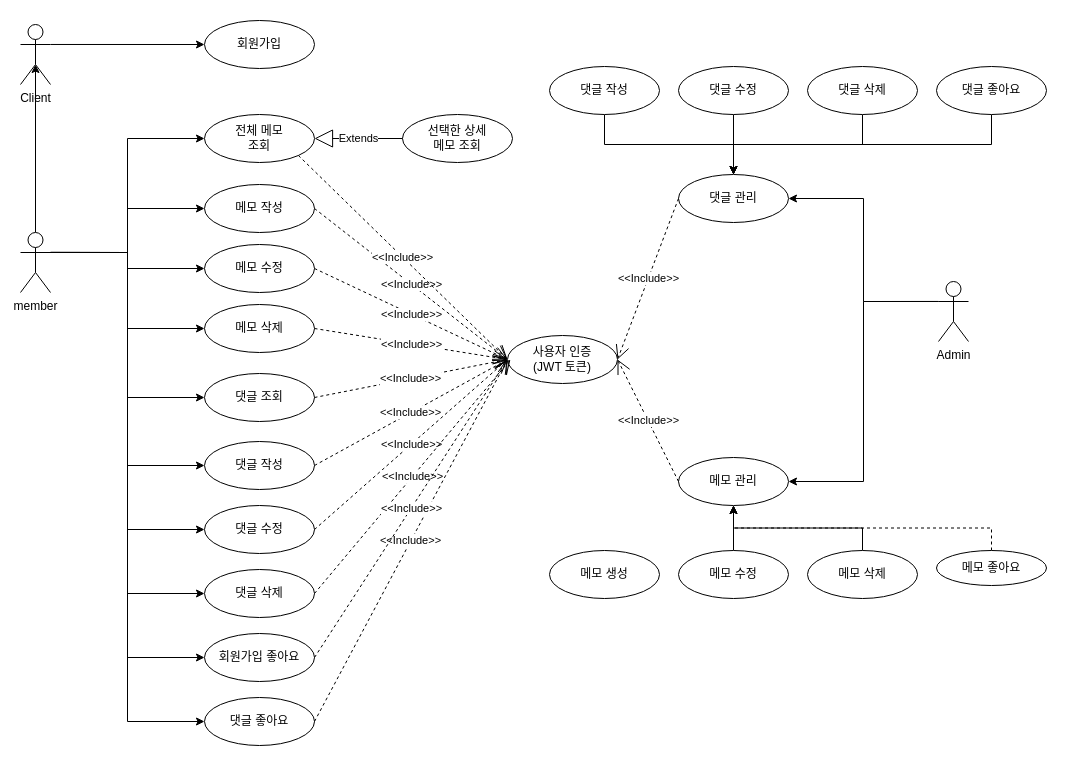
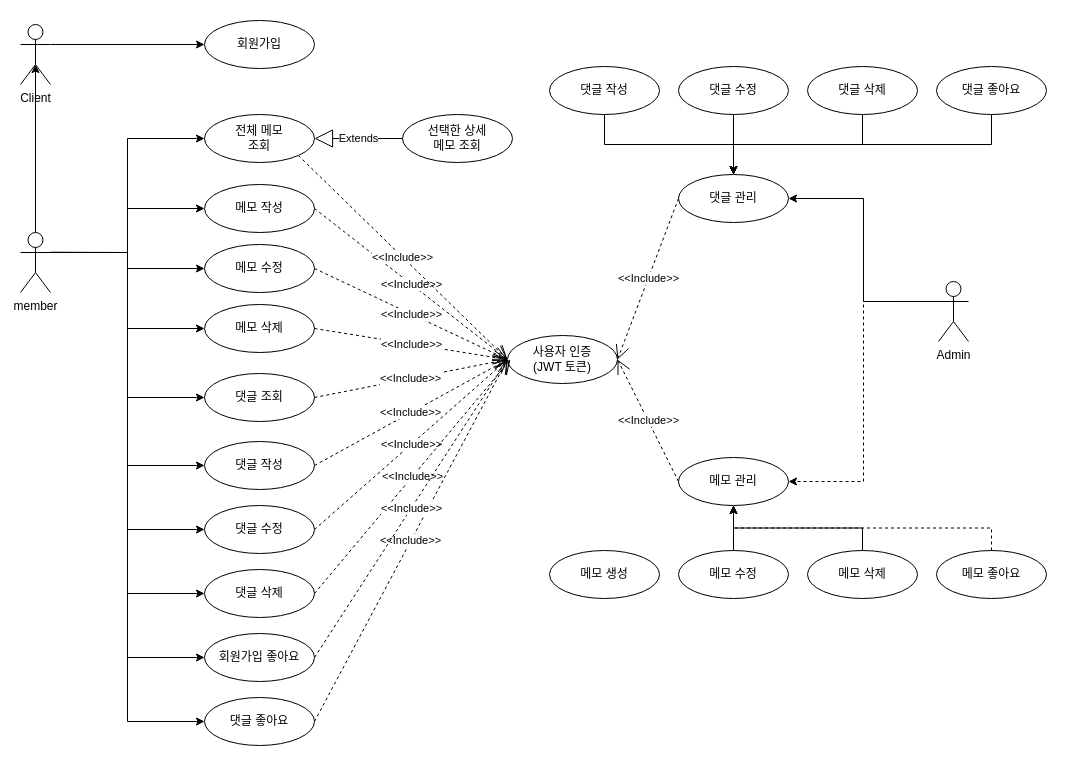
(864, 427) -> (864, 427)
(992, 568) -> (992, 575)
